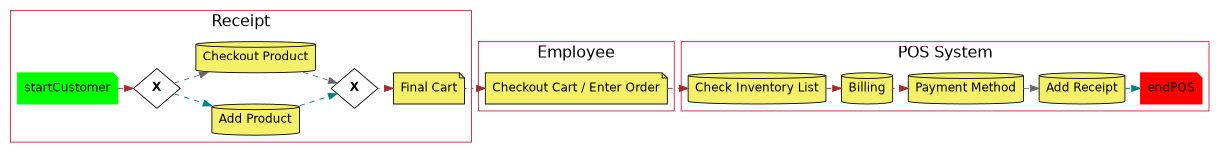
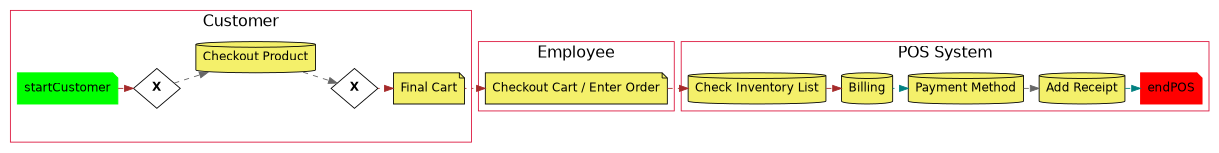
(241, 23) -> (241, 23)
(896, 88) -> (896, 88)
(256, 120) -> none
